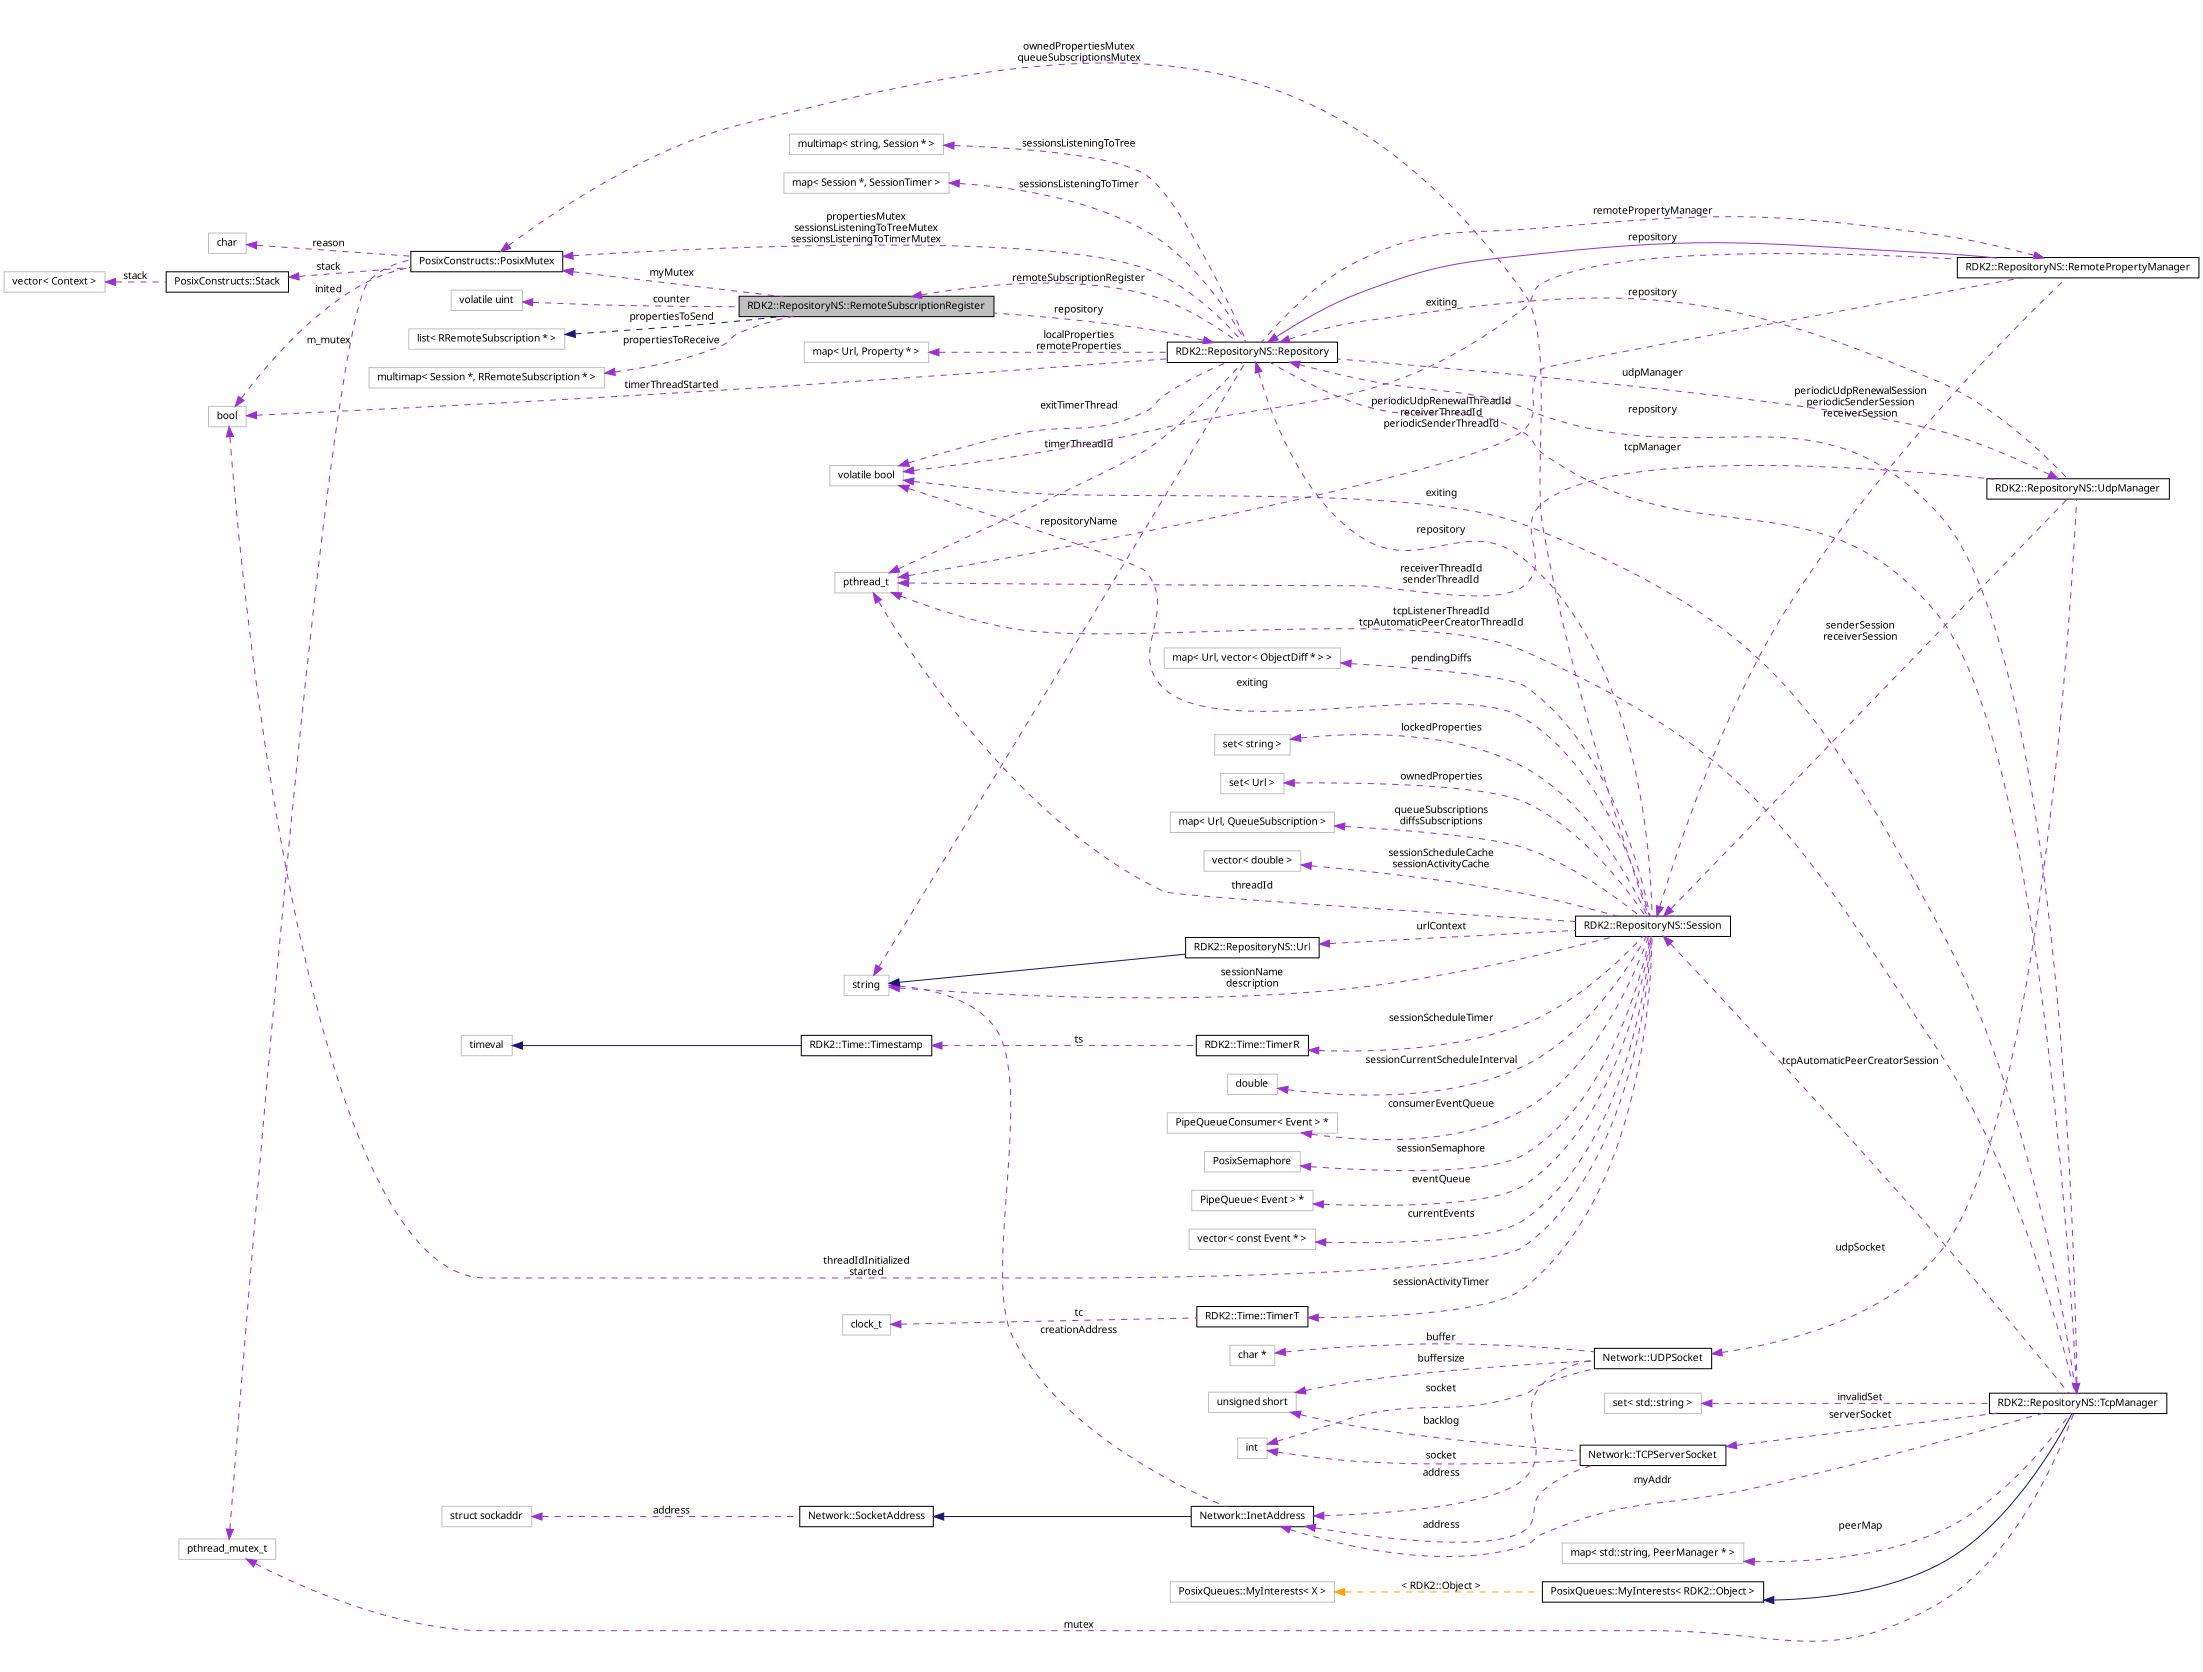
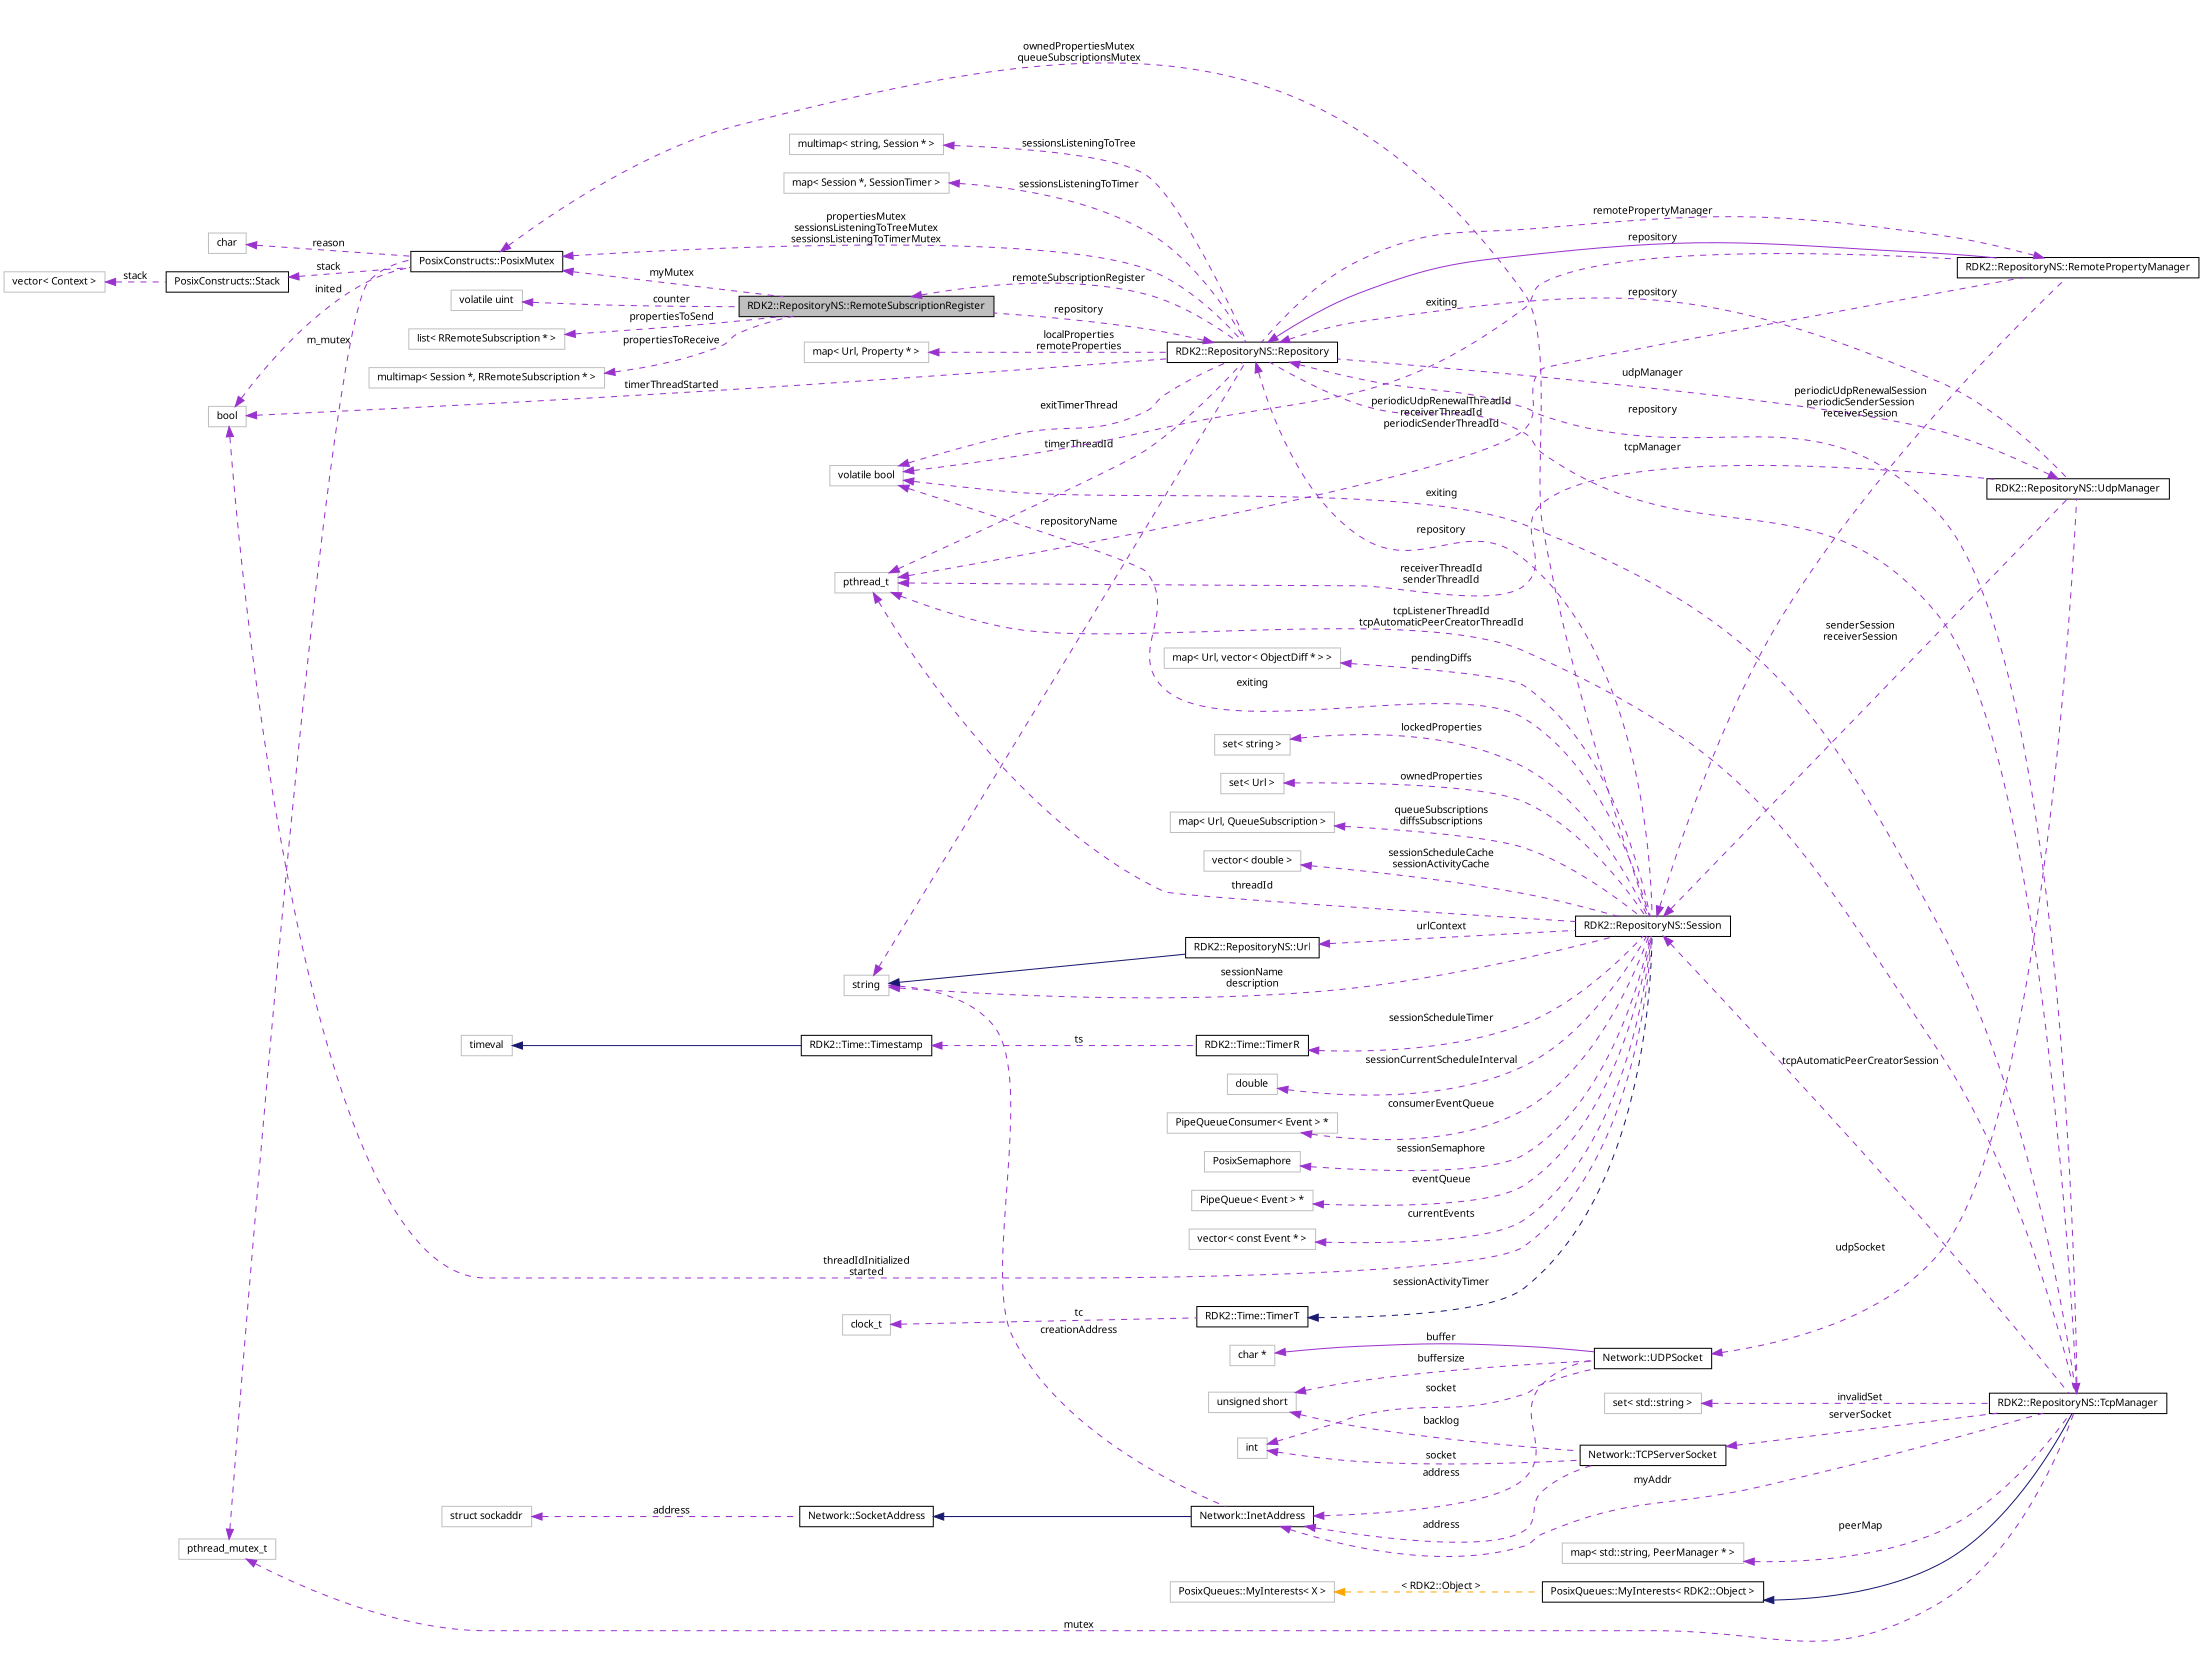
(680, 326) -> (680, 326)
(1581, 1221) -> (1581, 1221)
(1440, 1344) -> (1440, 1344)
